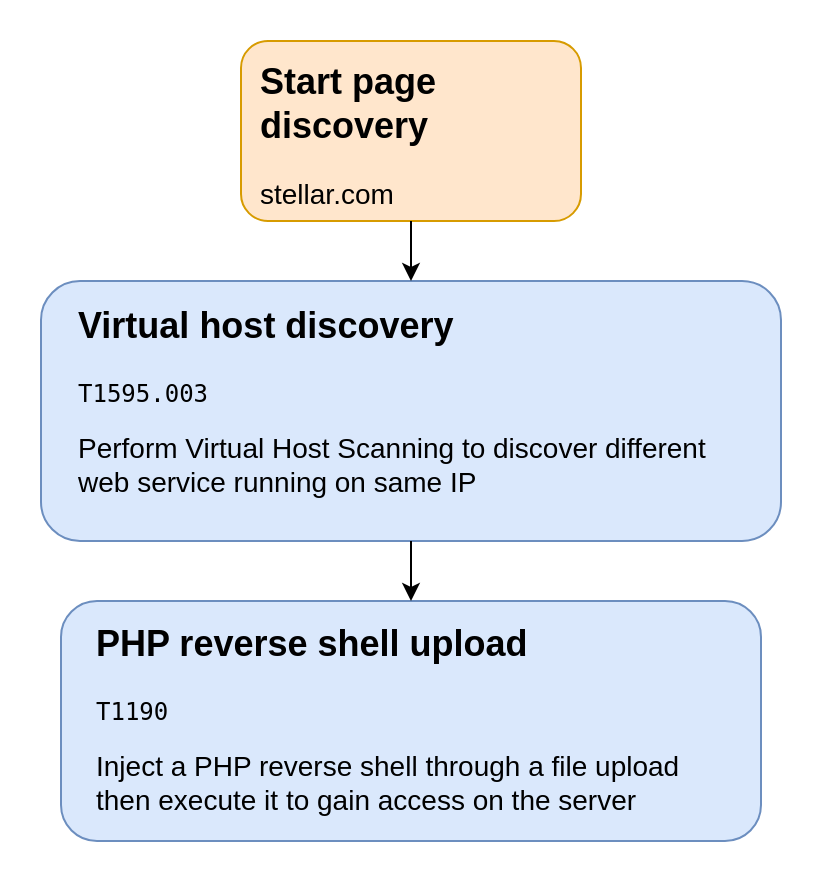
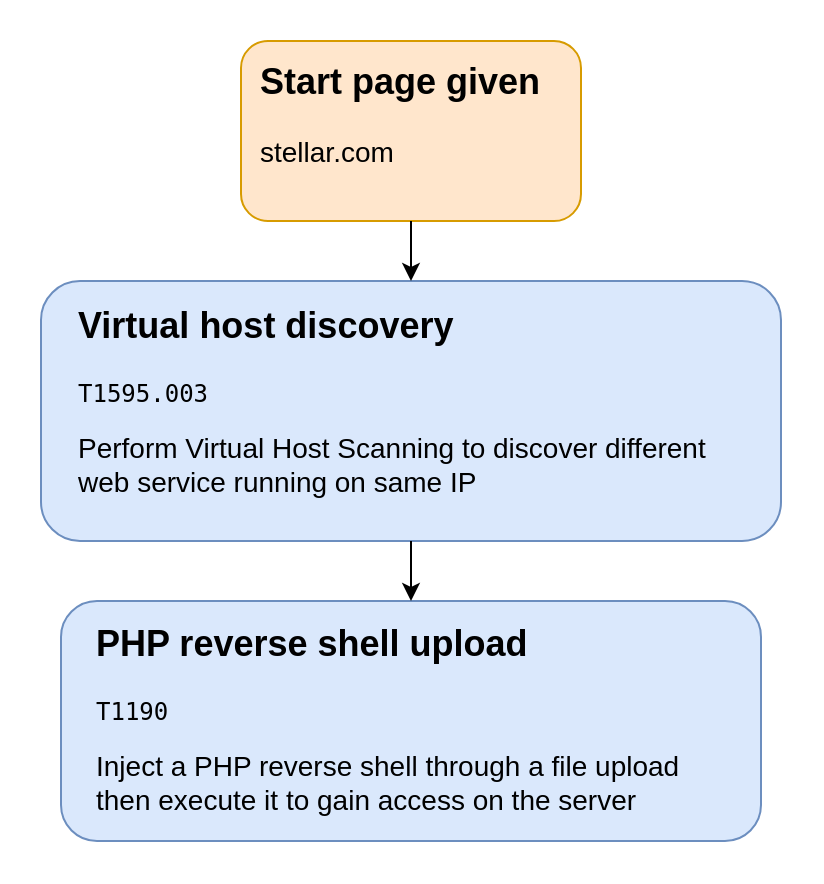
(416, 92) -> (416, 92)
